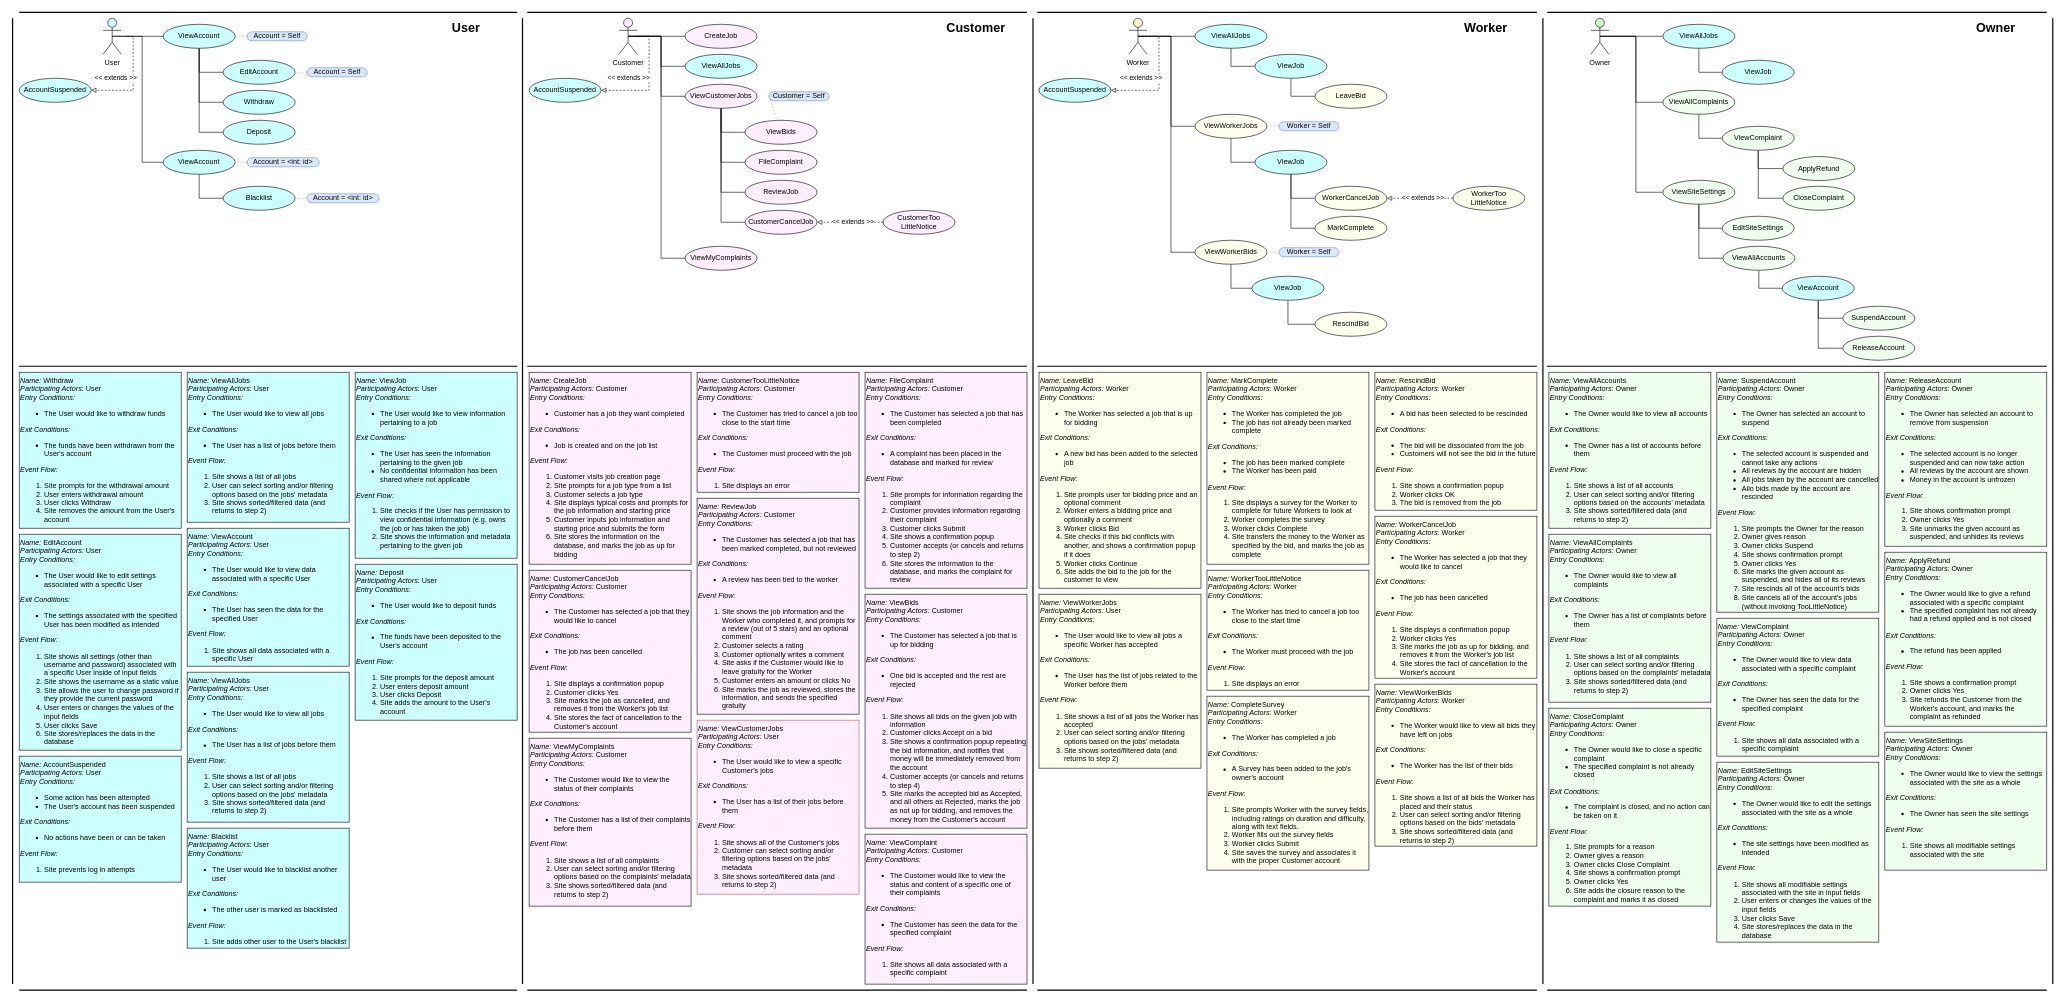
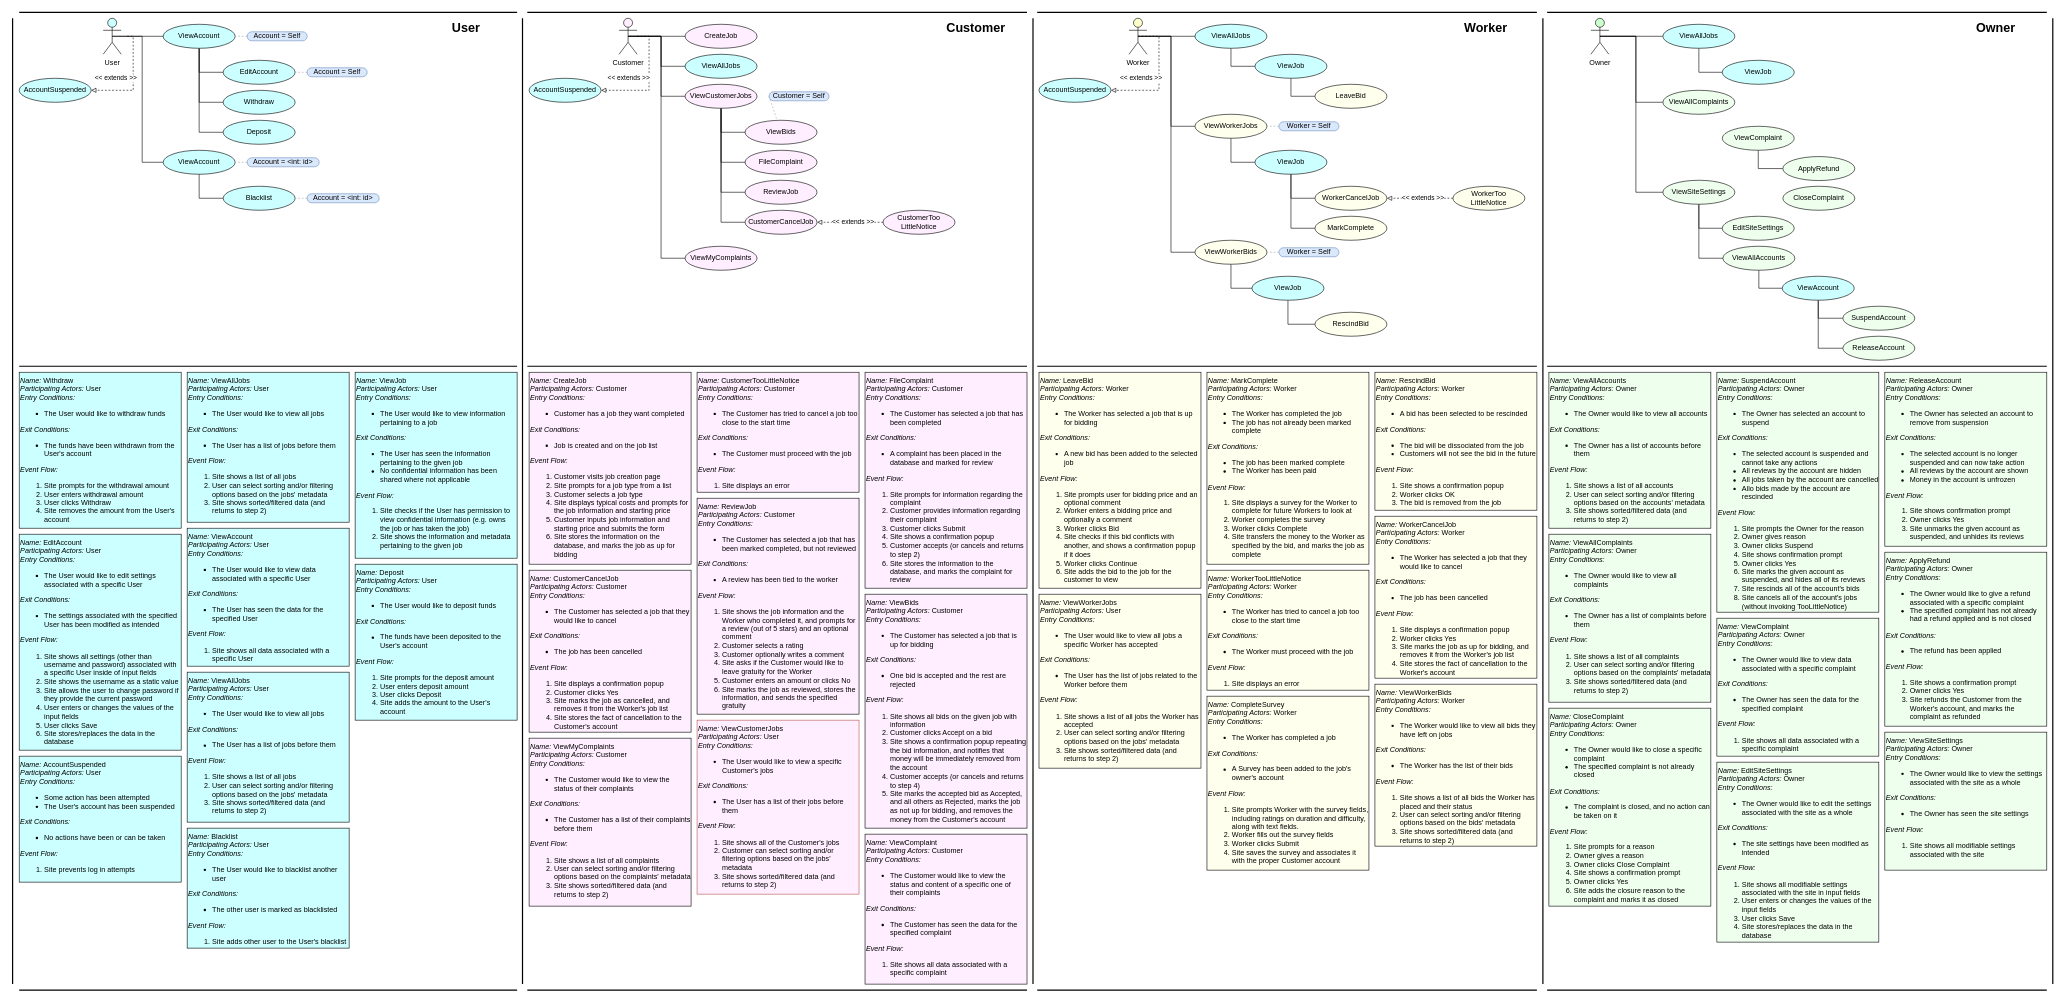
(1699, 137) -> none
(1758, 196) -> none
